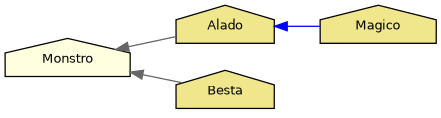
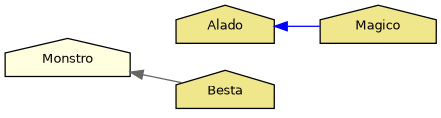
(152, 42) -> none
